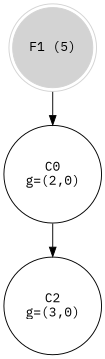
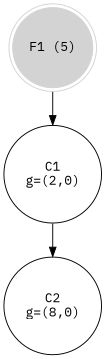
(53, 174) -> (53, 174)
(53, 306) -> (53, 306)
